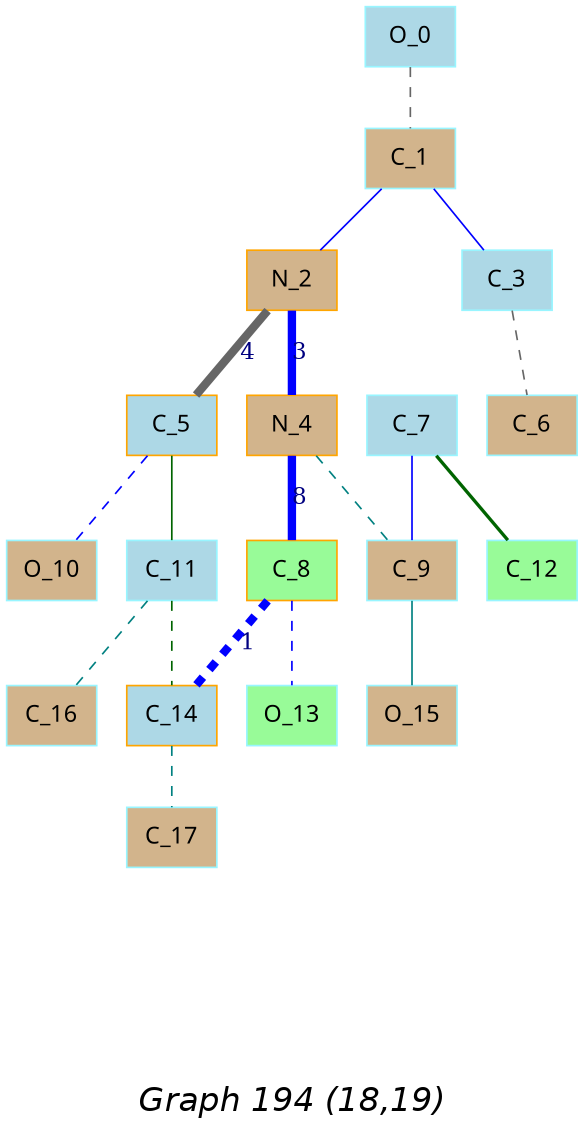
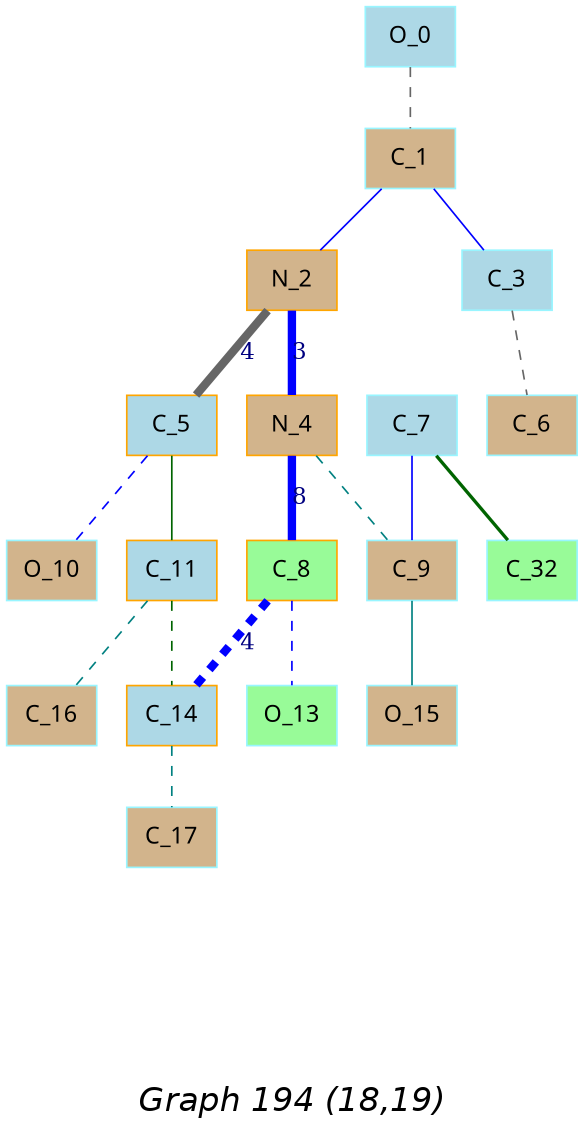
(172, 570) -> (172, 570)
(532, 570) -> (532, 570)
(249, 643) -> (249, 643)
